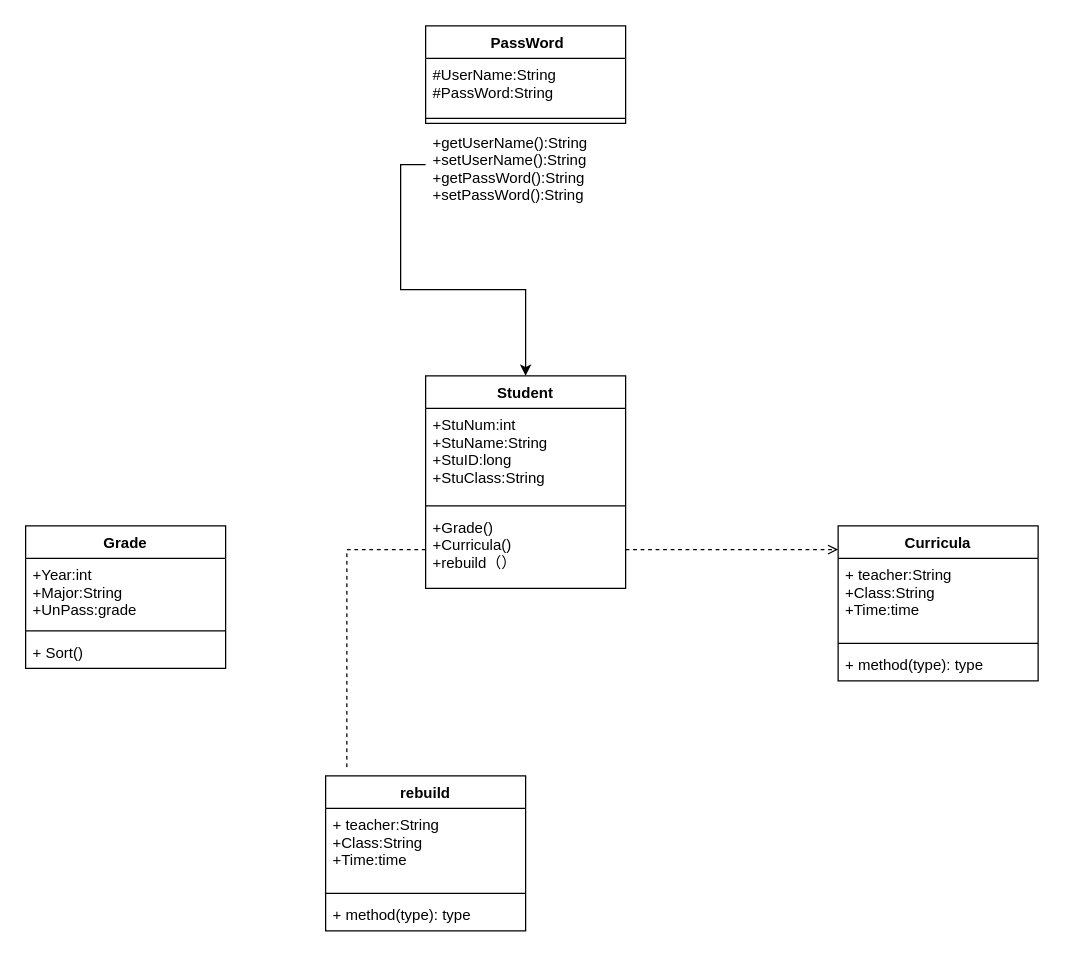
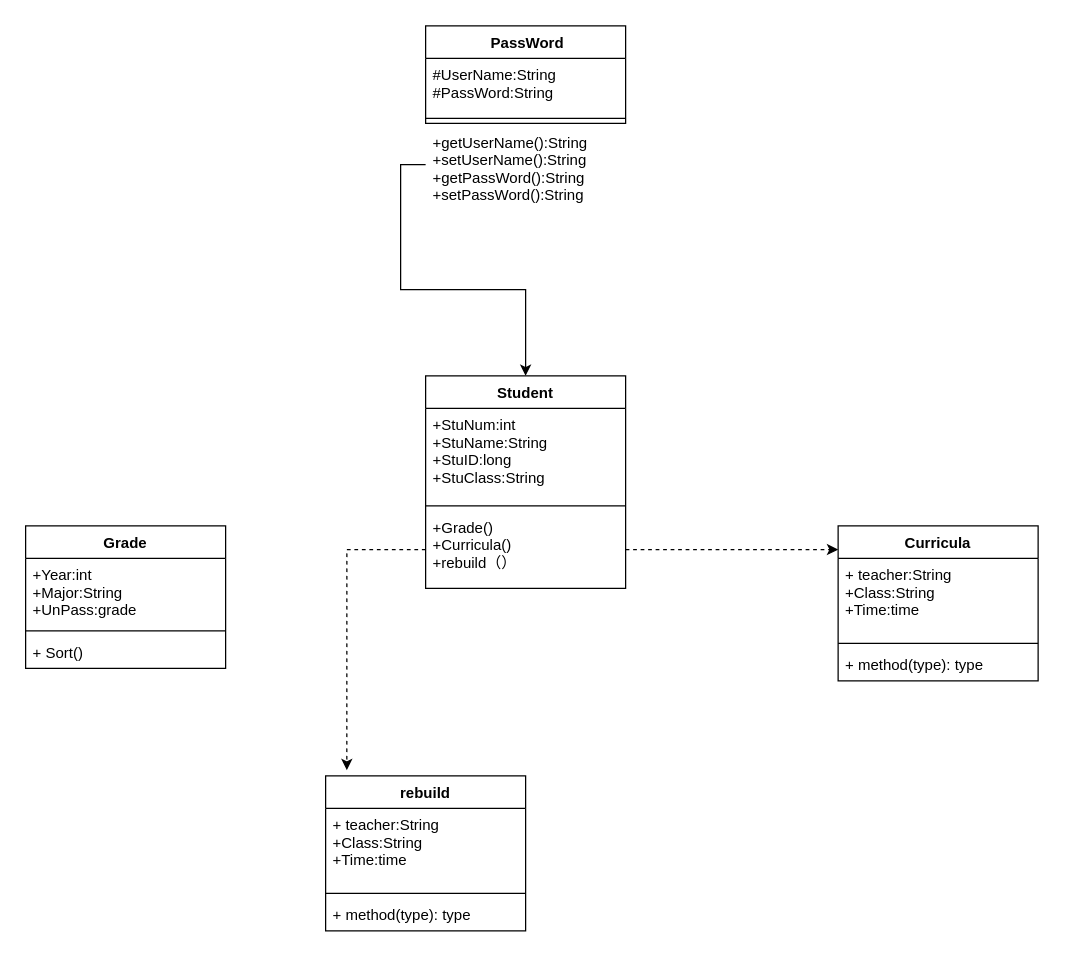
(830, 549) -> (828, 549)
(347, 764) -> (347, 760)
